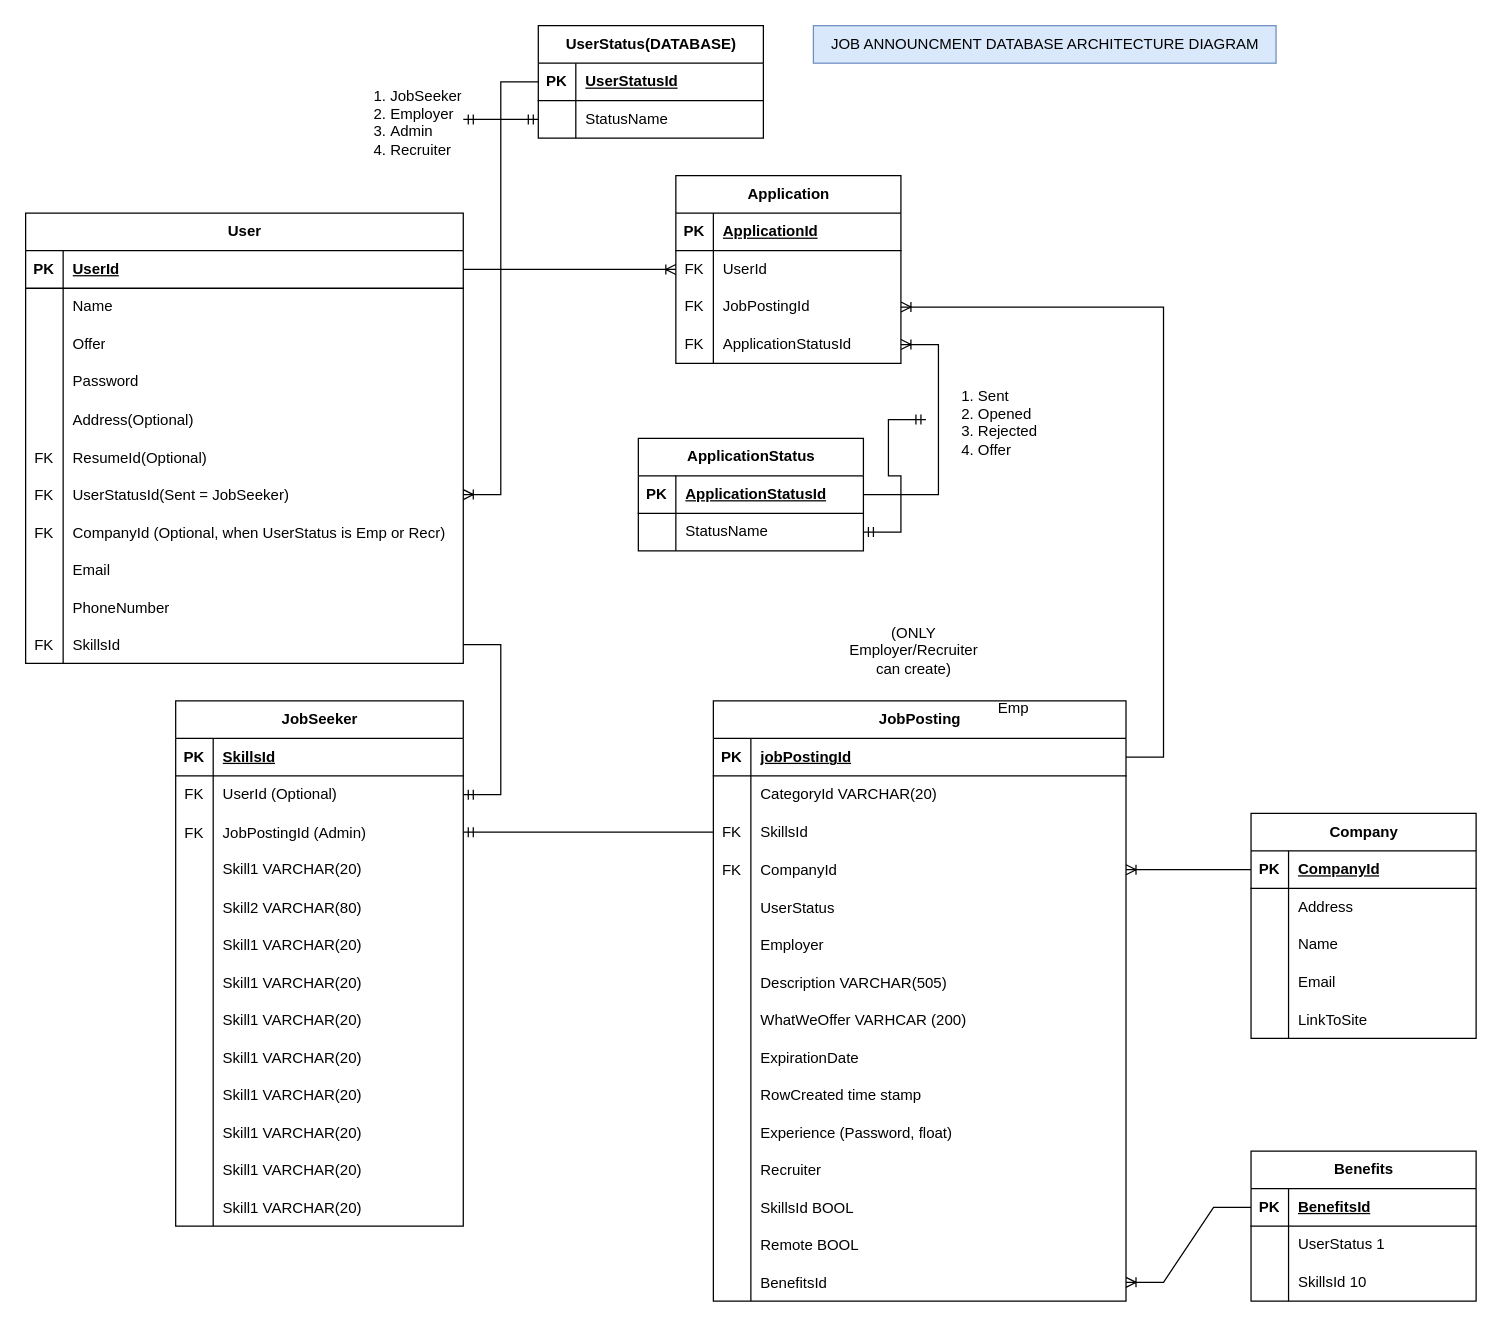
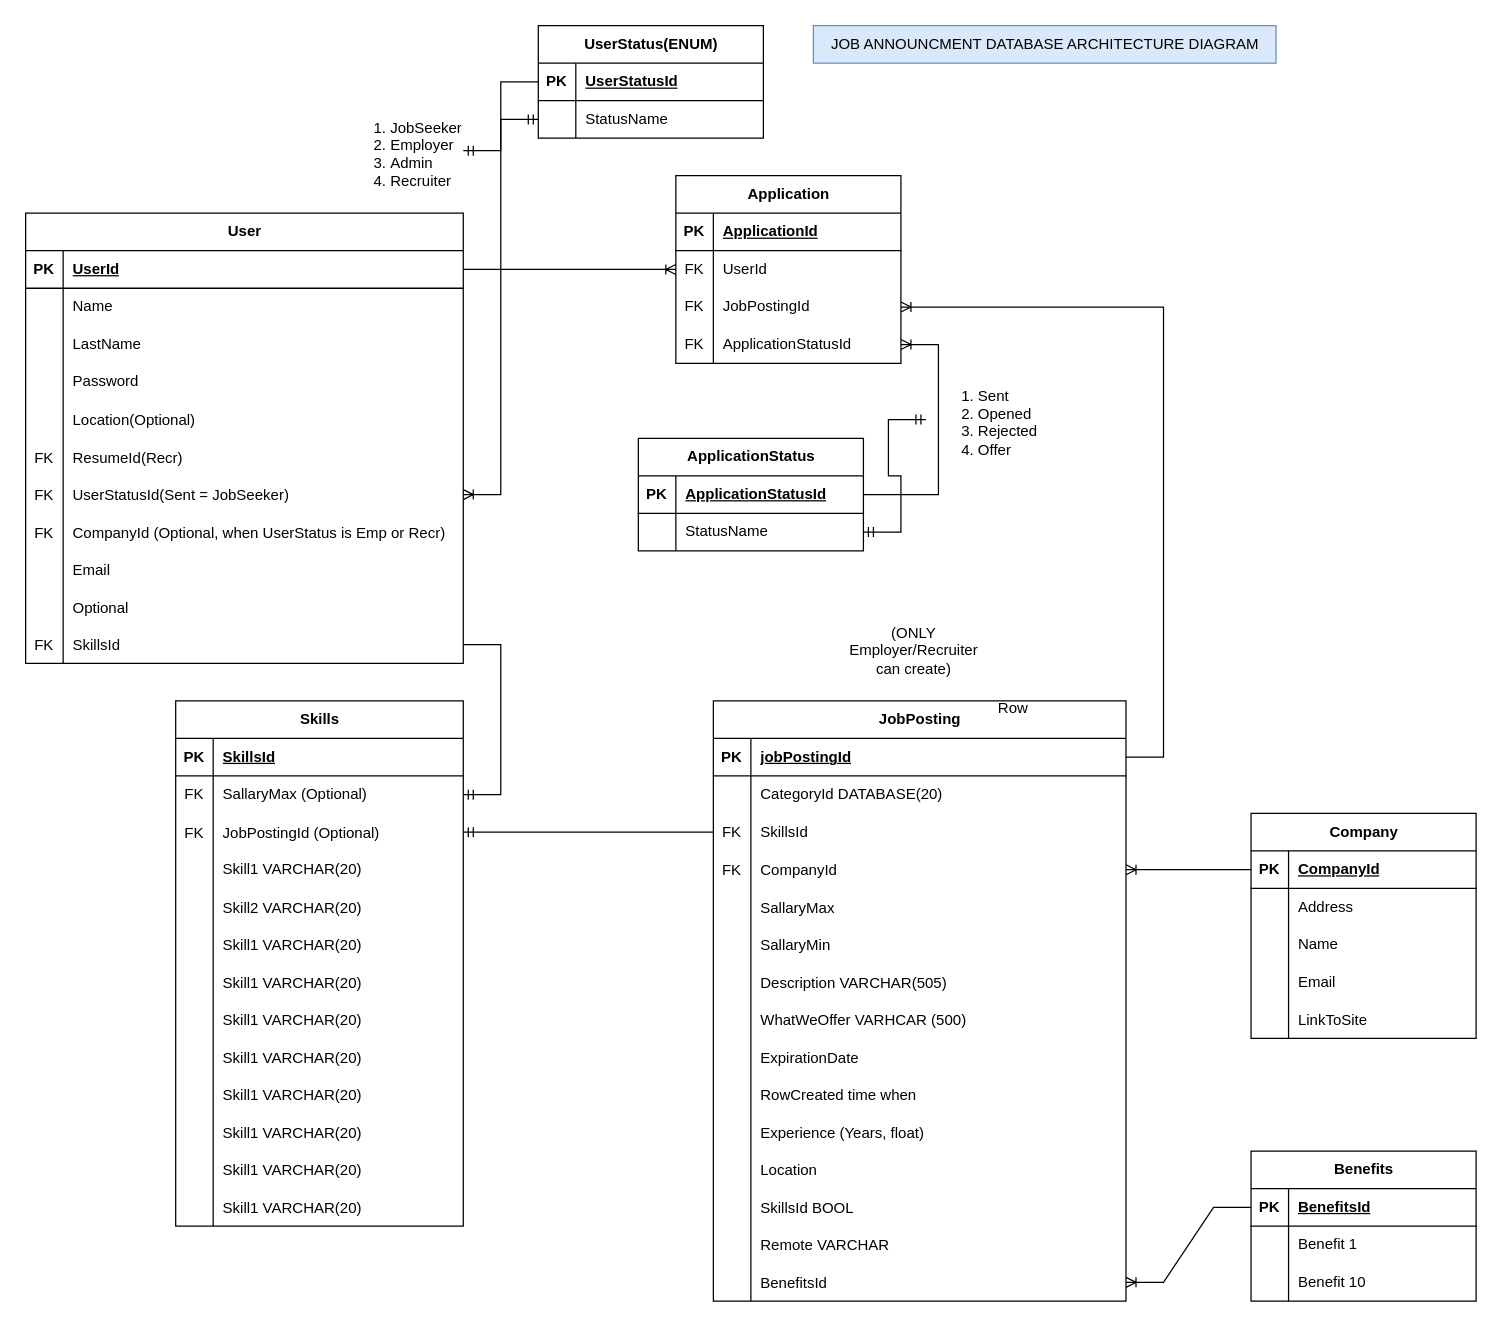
(651, 44) -> (651, 44)
(401, 119) -> (401, 151)
(94, 344) -> (107, 344)
(140, 420) -> (142, 420)
(144, 458) -> (131, 458)
(119, 608) -> (102, 608)
(1010, 708) -> (1010, 708)
(320, 719) -> (320, 719)
(289, 794) -> (302, 794)
(851, 794) -> (855, 794)
(301, 833) -> (311, 833)
(290, 908) -> (290, 908)
(802, 908) -> (798, 908)
(792, 945) -> (796, 945)
(861, 1020) -> (861, 1020)
(842, 1095) -> (838, 1095)
(868, 1133) -> (855, 1133)
(796, 1170) -> (792, 1170)
(1347, 1244) -> (1332, 1244)
(804, 1245) -> (817, 1245)
(1337, 1282) -> (1336, 1282)
